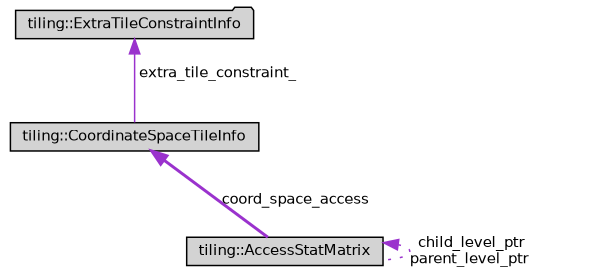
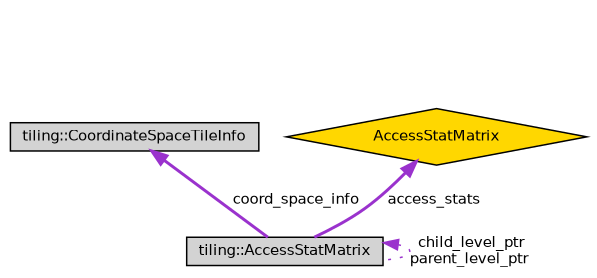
(135, 25) -> none
none -> (437, 137)
(294, 200) -> (294, 200)
